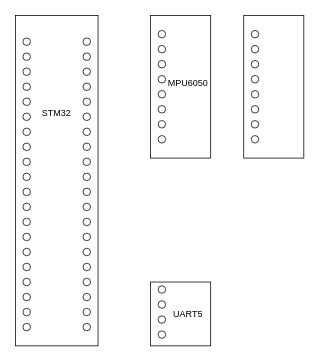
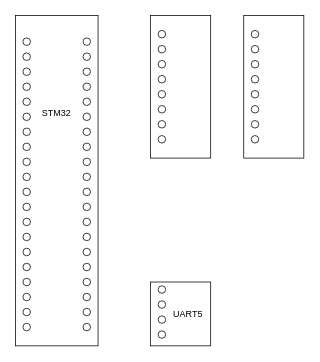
(188, 83) -> none
